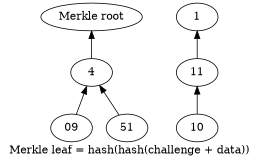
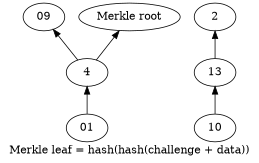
(197, 17) -> (215, 17)
(197, 72) -> (215, 72)
(80, 104) -> (68, 48)
(127, 128) -> (87, 128)
